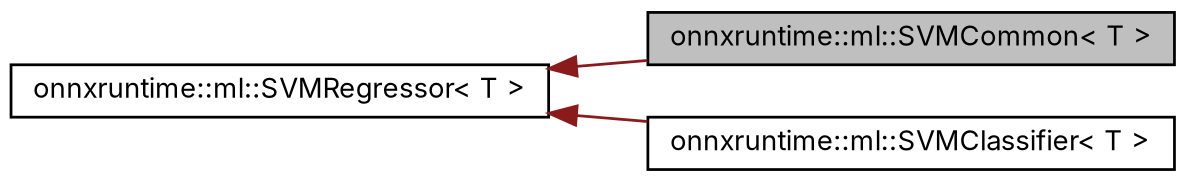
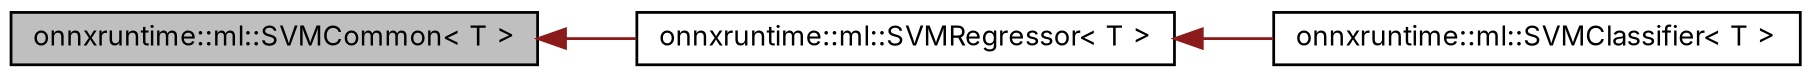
(612, 63) -> (601, 39)
